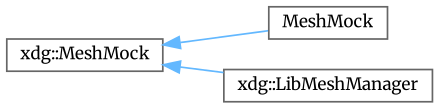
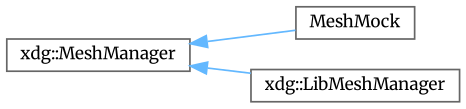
(85, 55) -> (98, 55)
